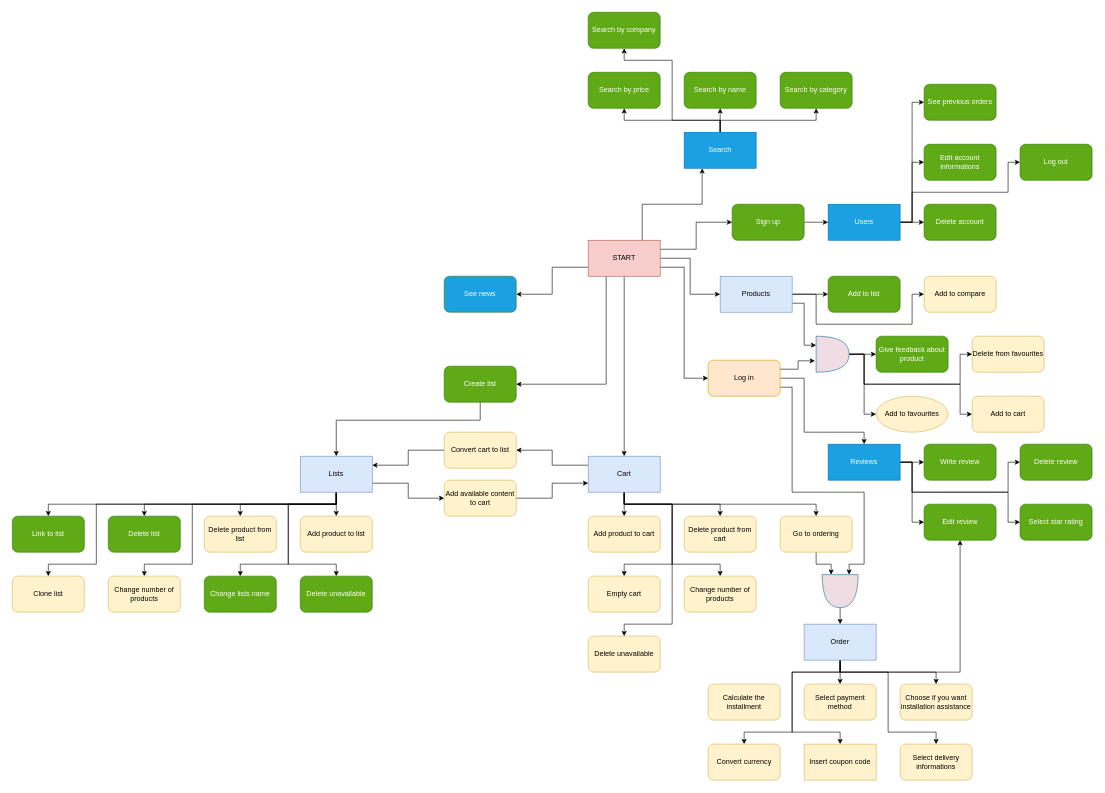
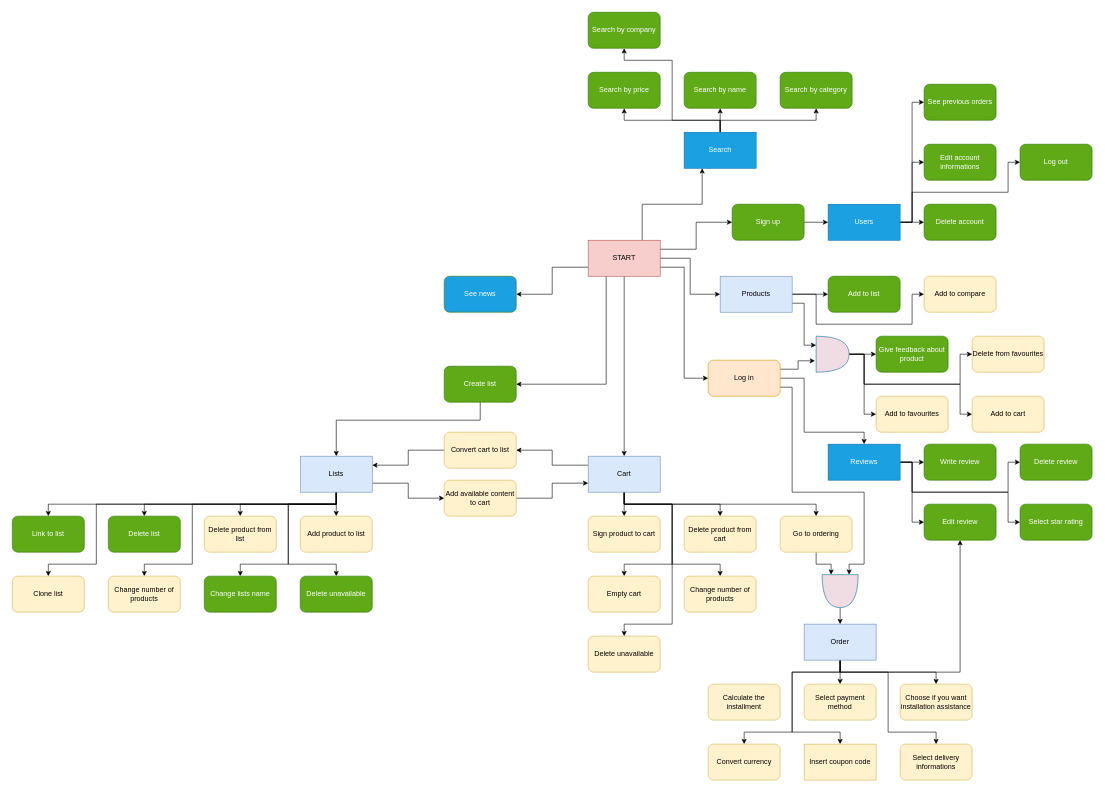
(912, 414) -> (912, 414)
(624, 534) -> (624, 534)
